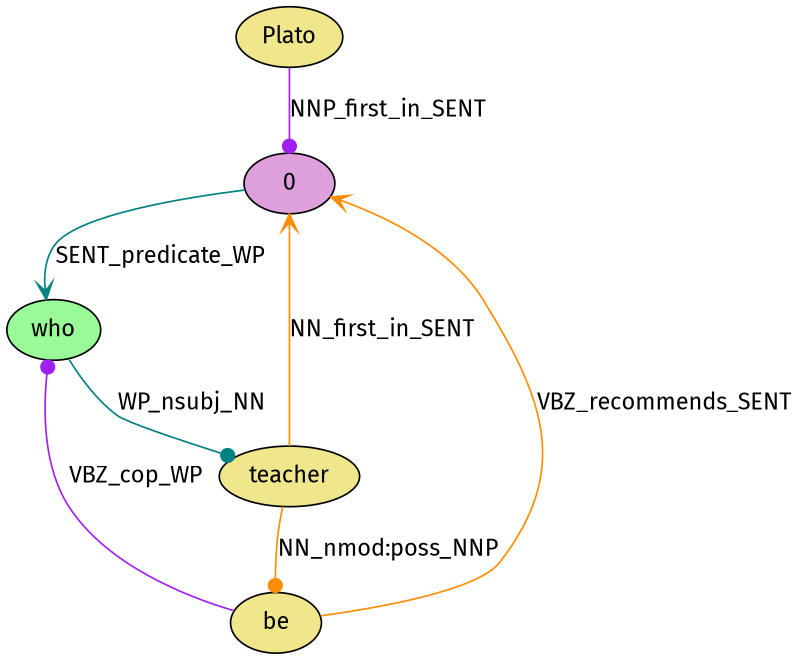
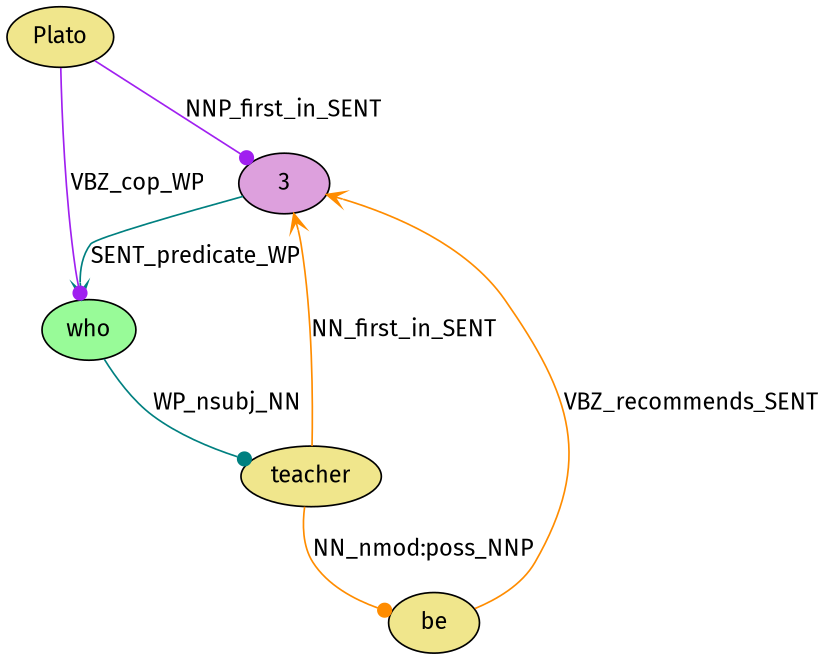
(289, 183) -> (284, 183)
(88, 531) -> (66, 177)
